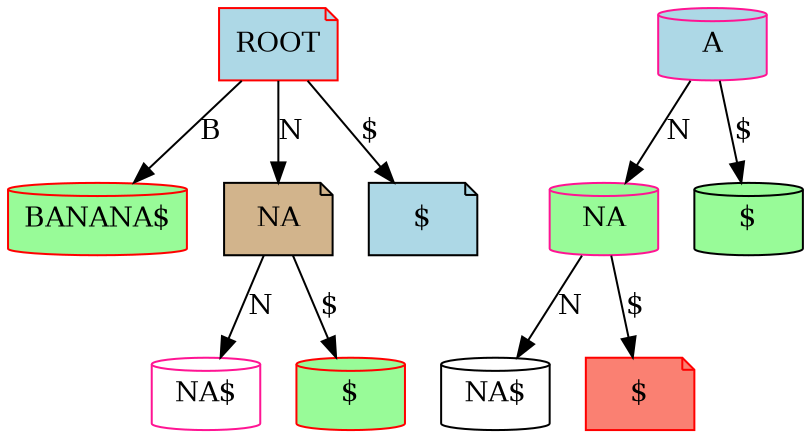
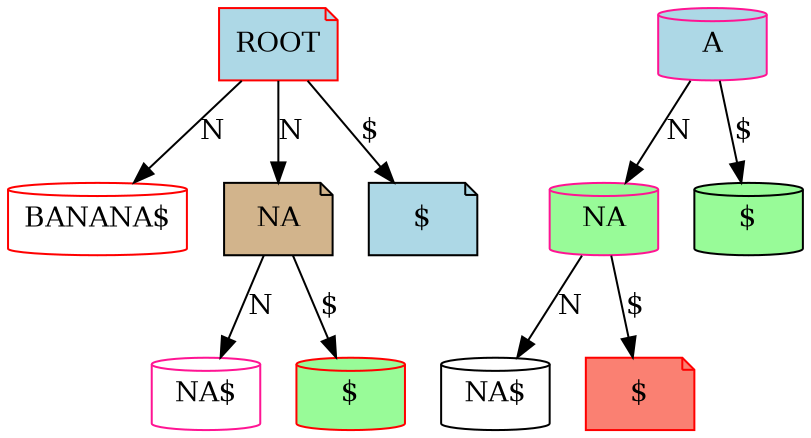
(211, 132) -> (213, 132)
(97, 219) -> (97, 219)
